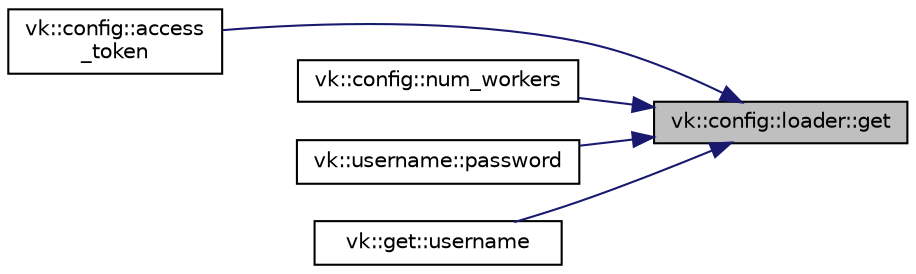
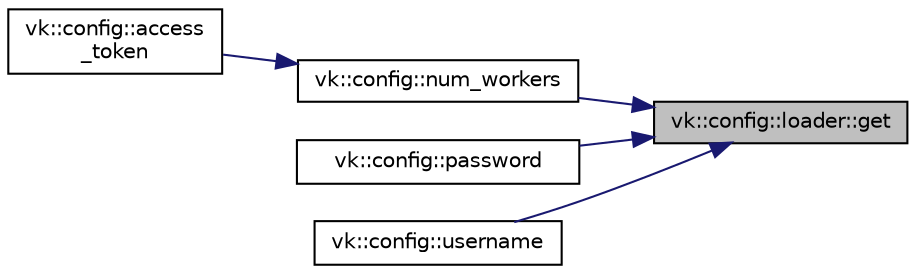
(478, 28) -> (250, 58)
(438, 162) -> (438, 162)
(438, 243) -> (438, 243)
